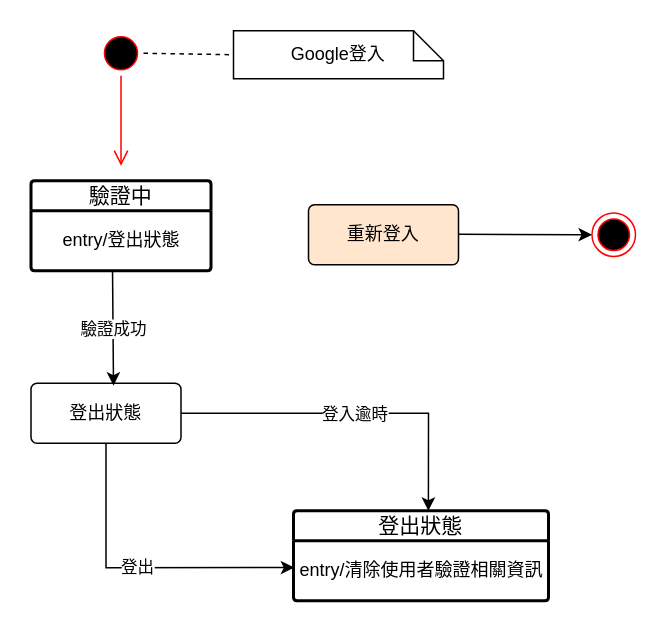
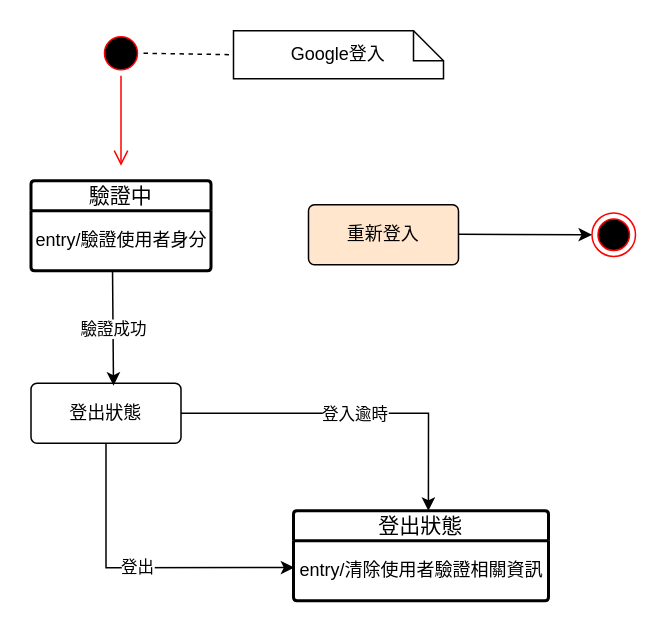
(122, 241) -> (122, 241)
